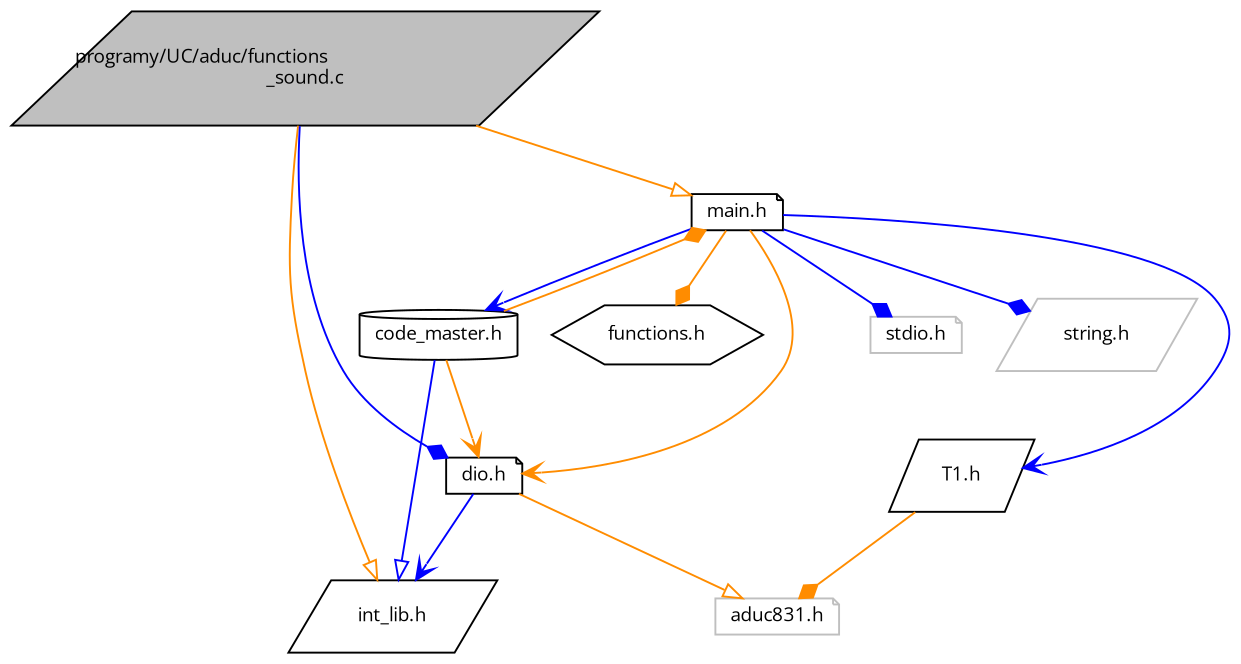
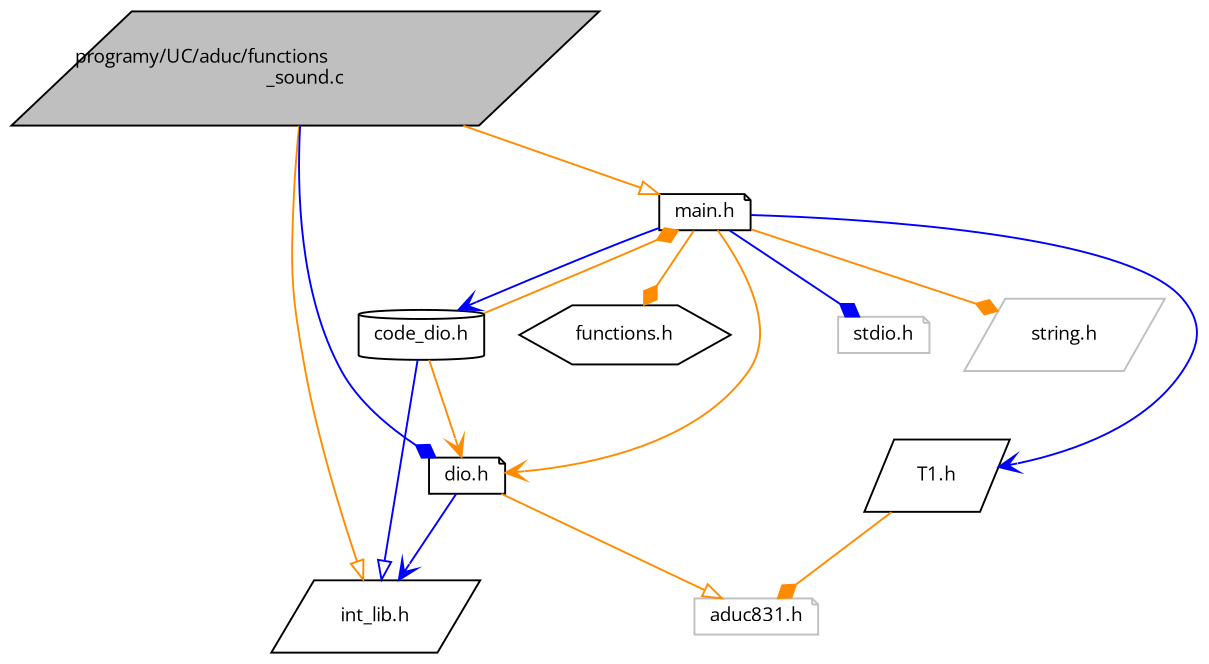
(896, 266) -> (863, 266)
(439, 335) -> (421, 335)
